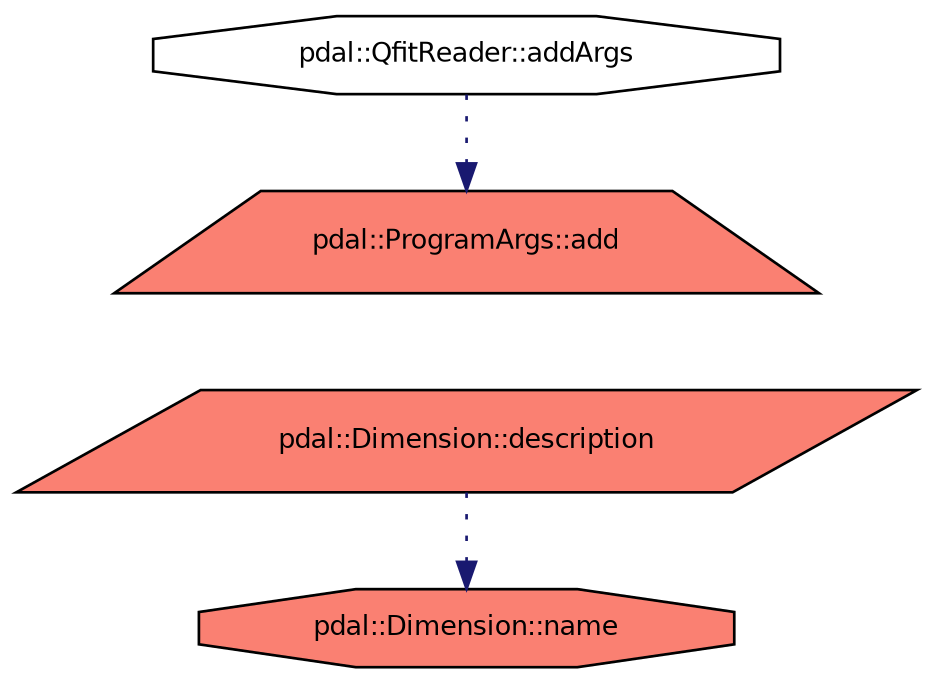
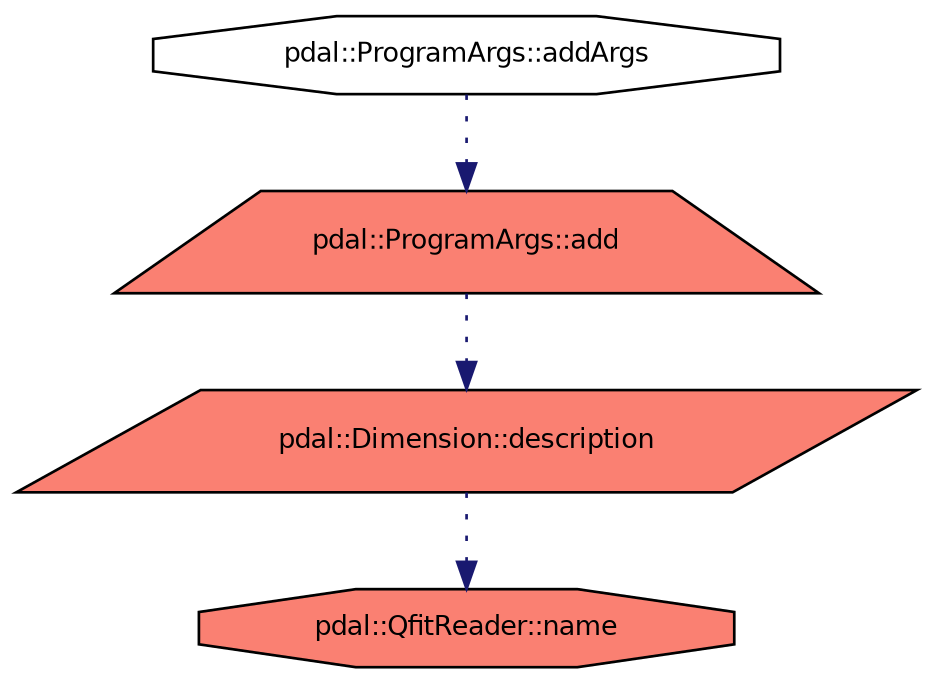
(467, 55) -> (467, 55)
none -> (467, 328)
(467, 628) -> (467, 628)
